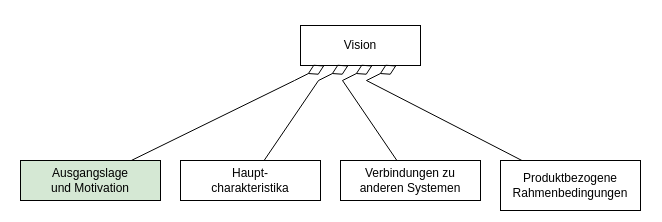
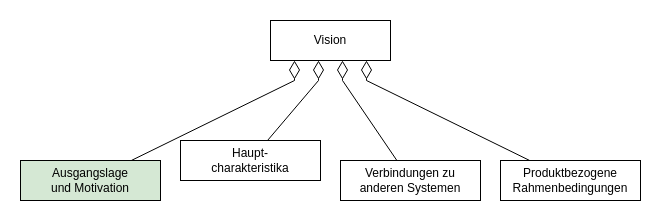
(361, 46) -> (331, 41)
(251, 181) -> (251, 161)
(571, 186) -> (571, 181)
